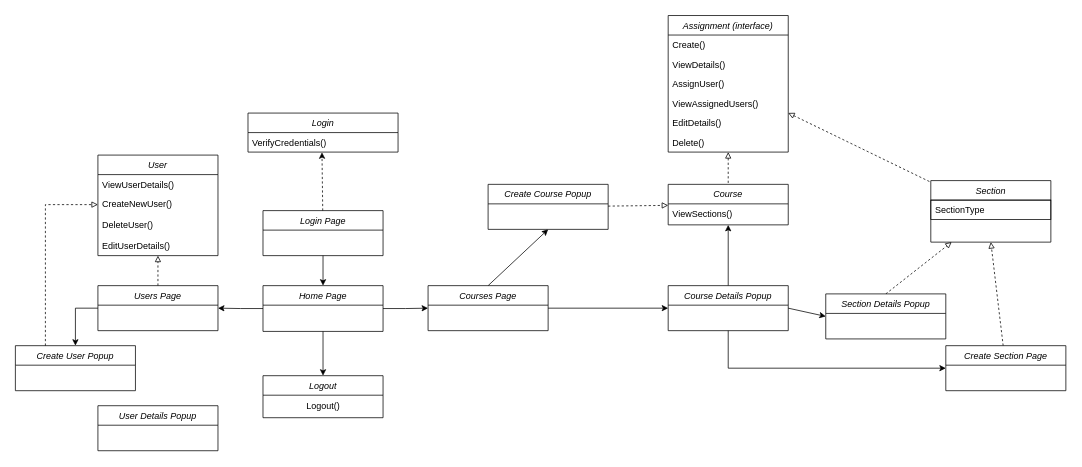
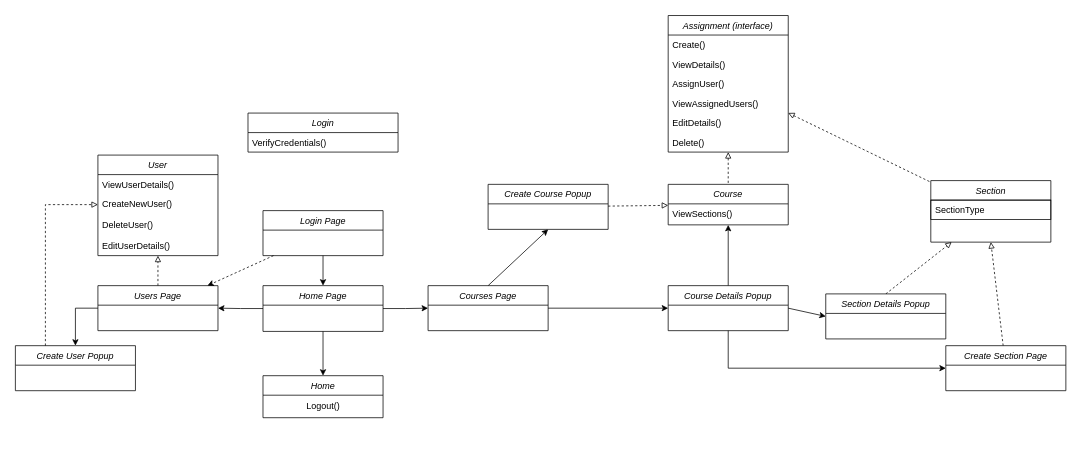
(322, 184) -> (254, 264)
(323, 386) -> (323, 386)
(158, 428) -> none
